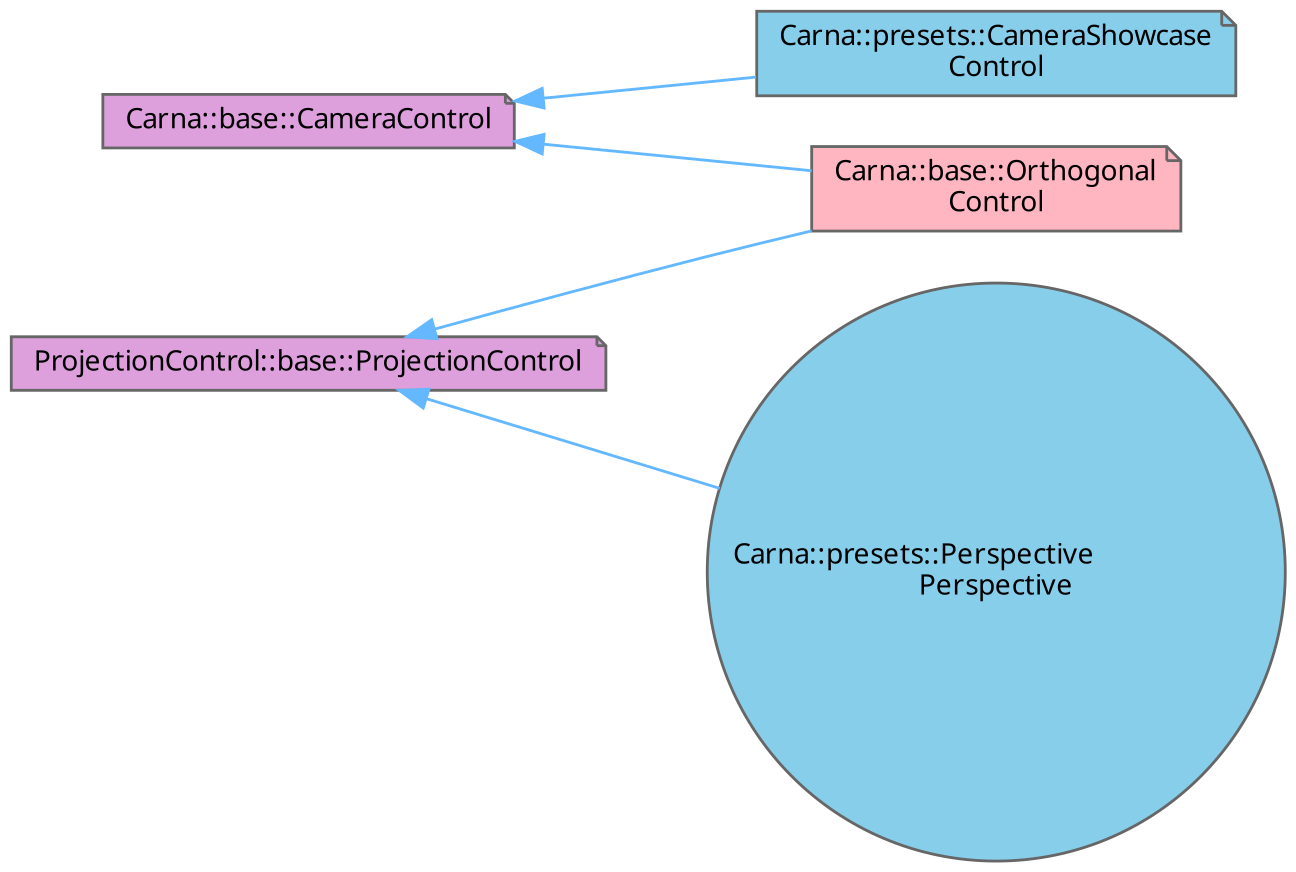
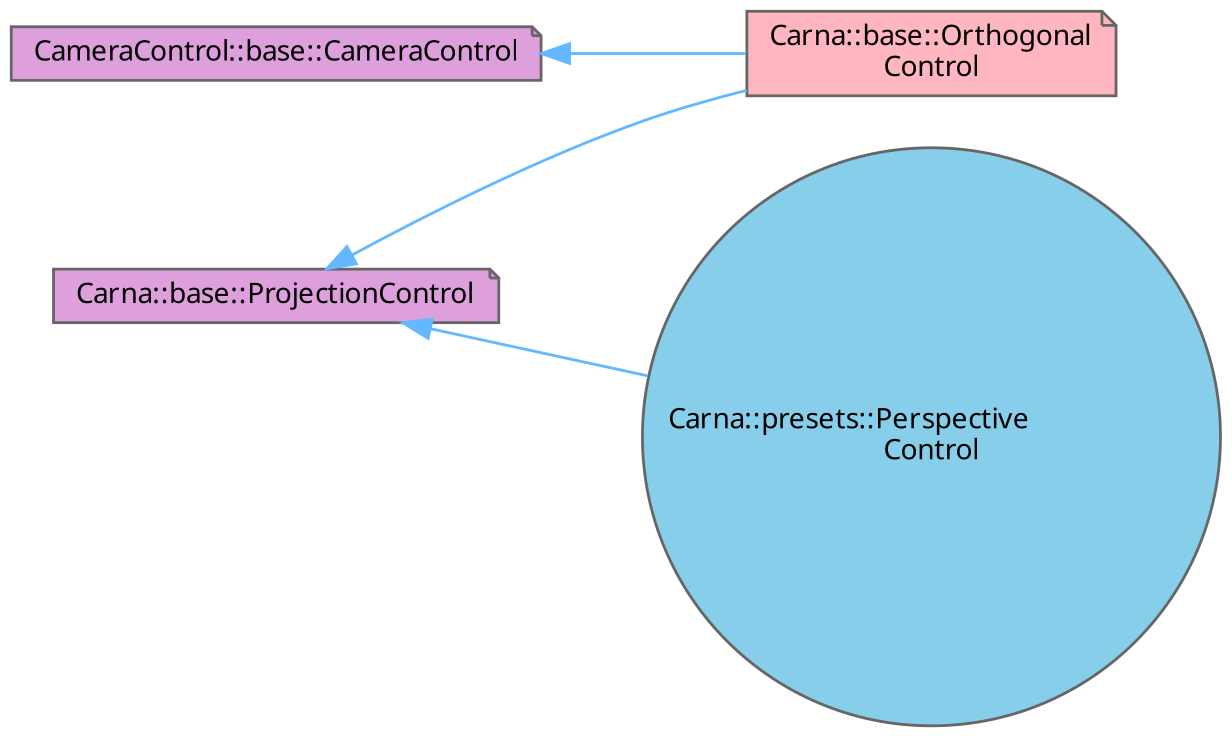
(996, 54) -> none
(309, 121) -> (276, 54)
(309, 364) -> (276, 296)
(996, 572) -> (931, 437)
